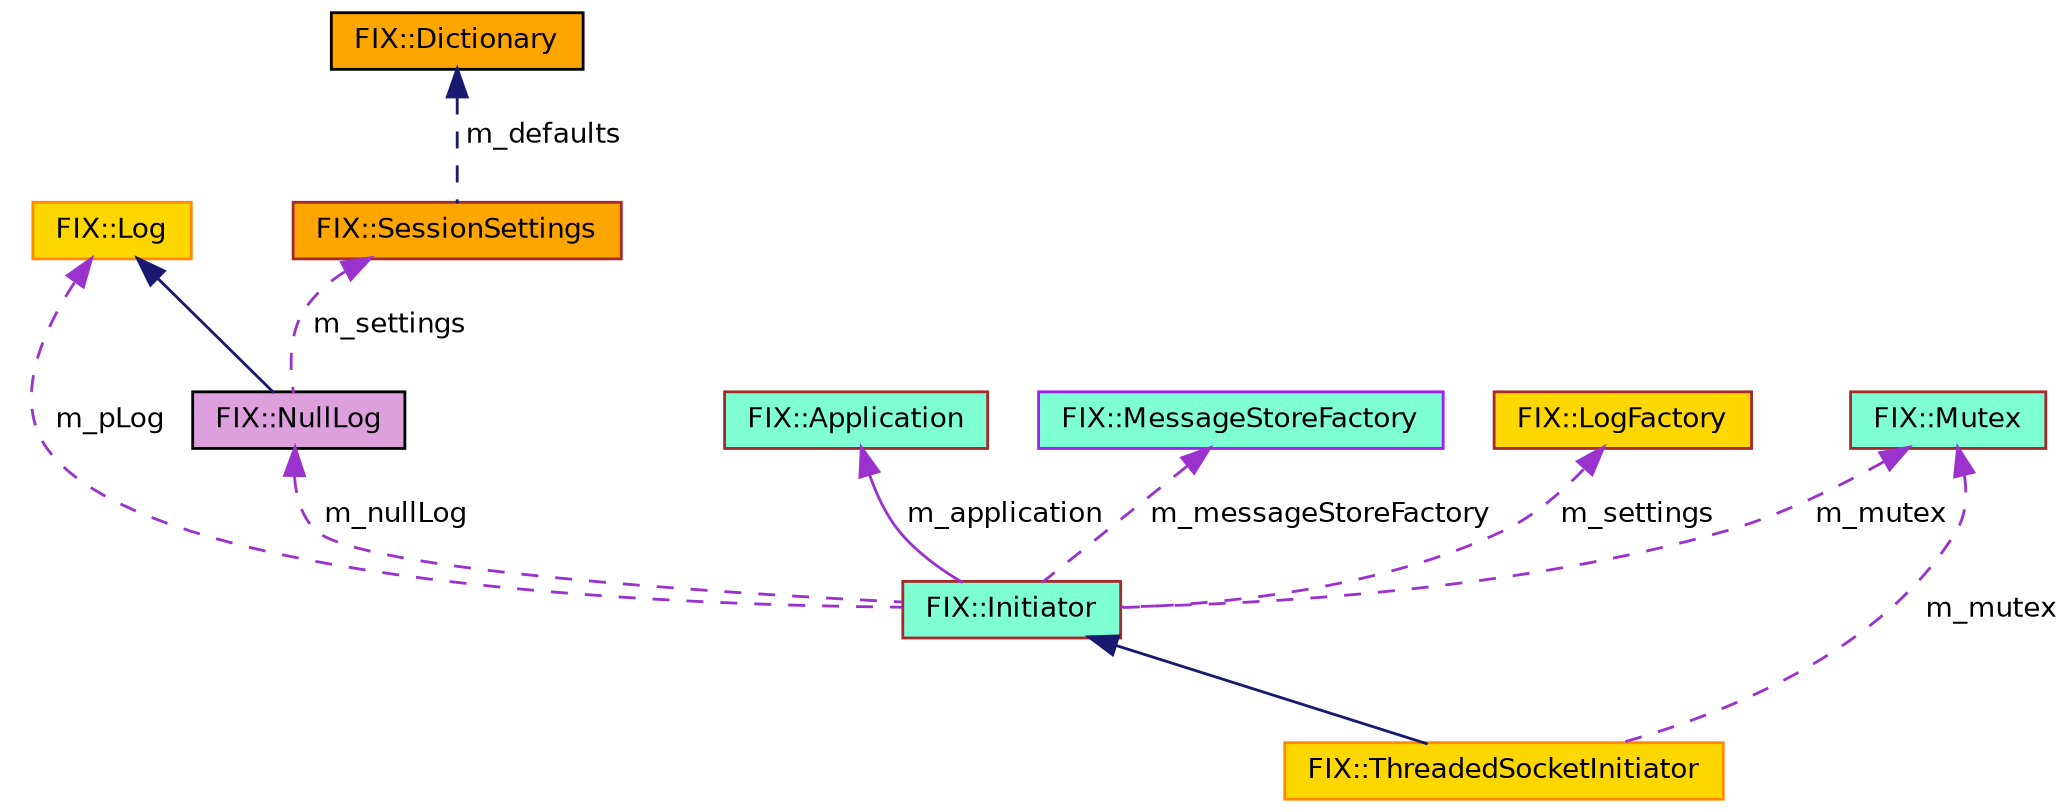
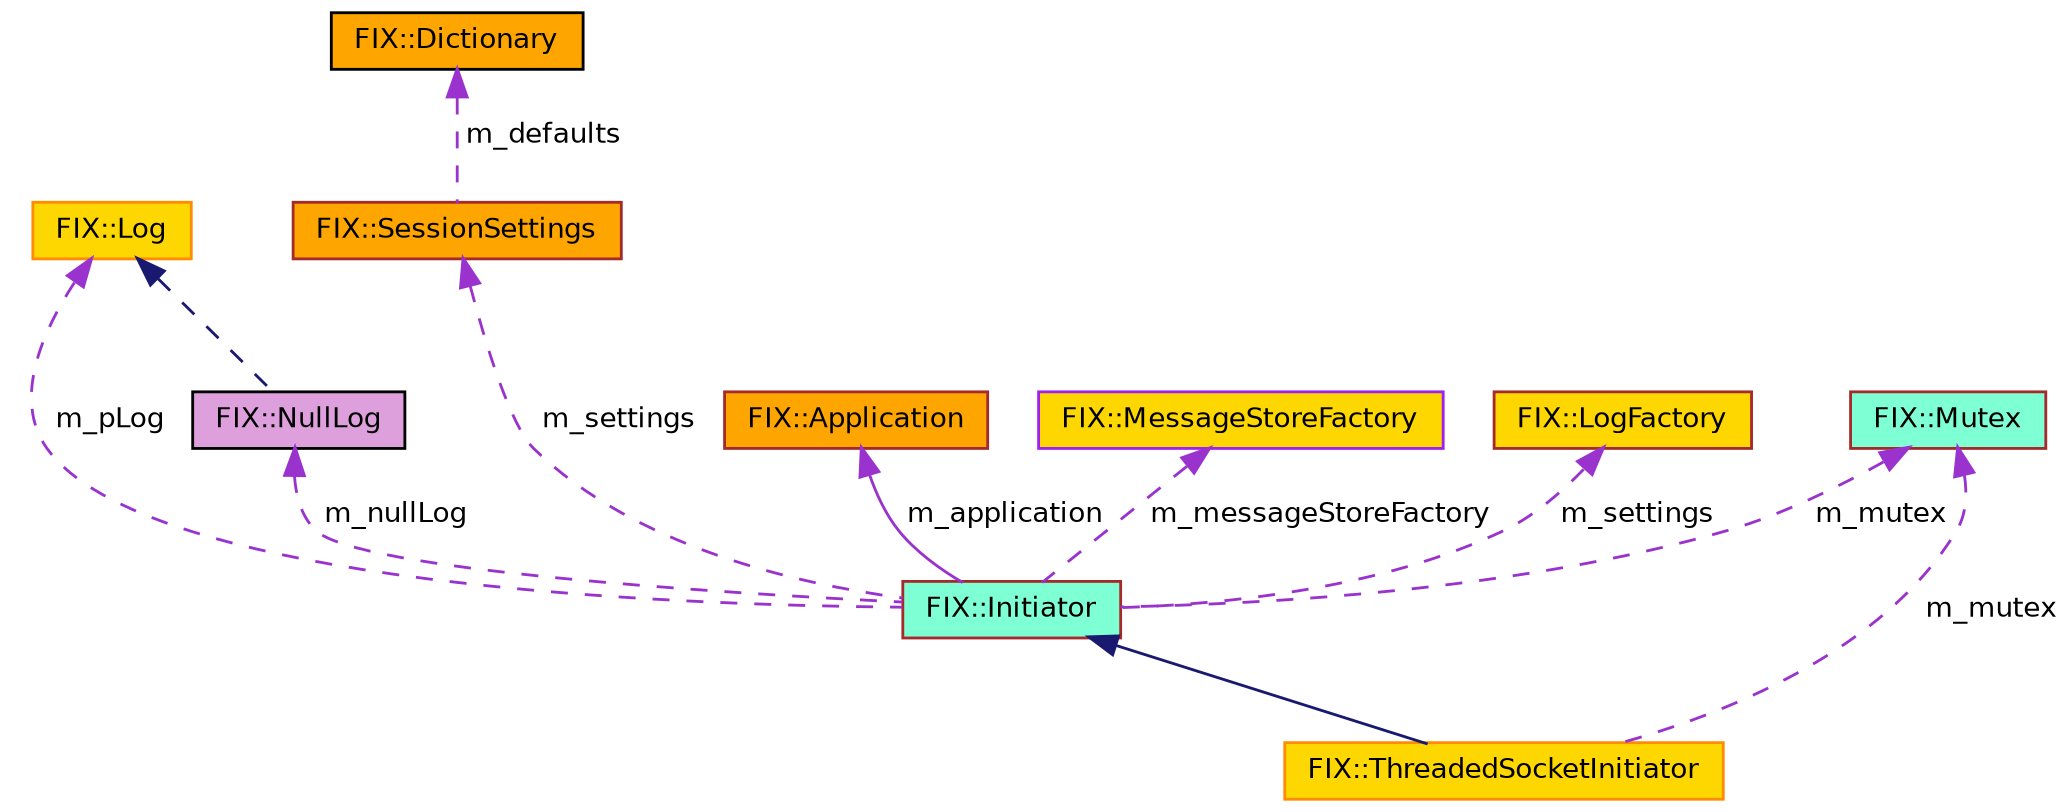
(457, 150) -> (457, 150)
(298, 323) -> (626, 515)
(216, 336) -> (216, 336)
(856, 420) -> (856, 420)
(1241, 420) -> (1241, 420)
